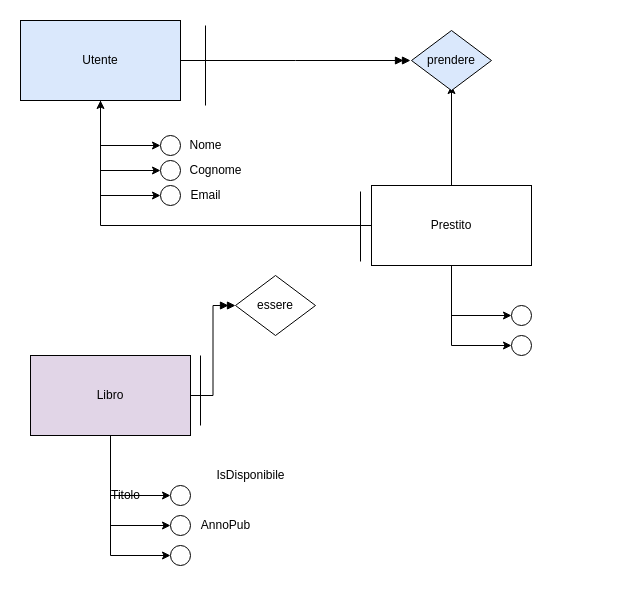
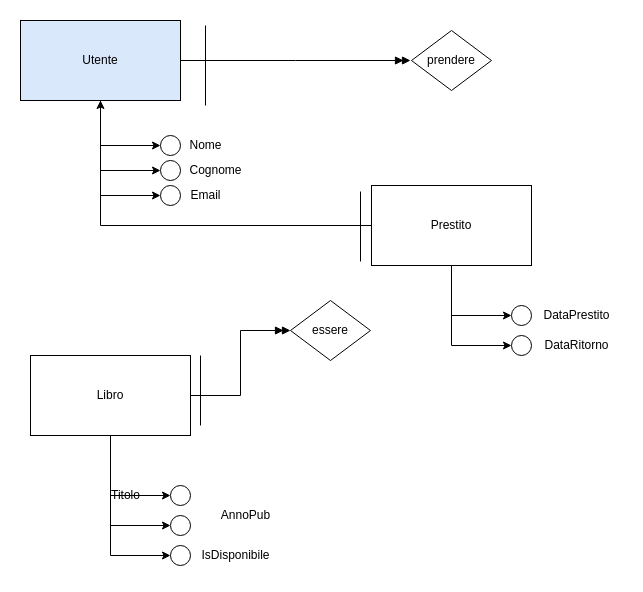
(452, 61) -> (452, 61)
(452, 139) -> none
(276, 306) -> (331, 331)
none -> (577, 316)
none -> (577, 346)
(111, 396) -> (111, 396)
(251, 476) -> (236, 556)
(226, 526) -> (246, 516)
